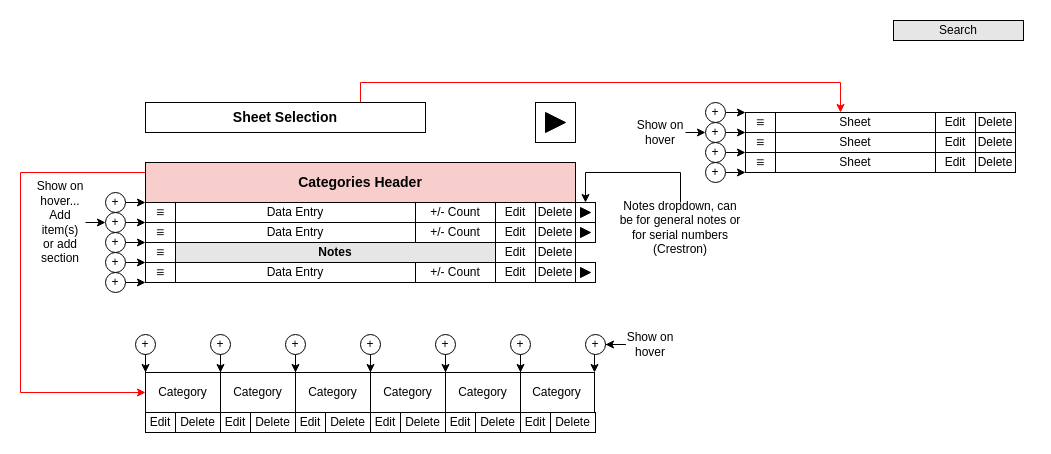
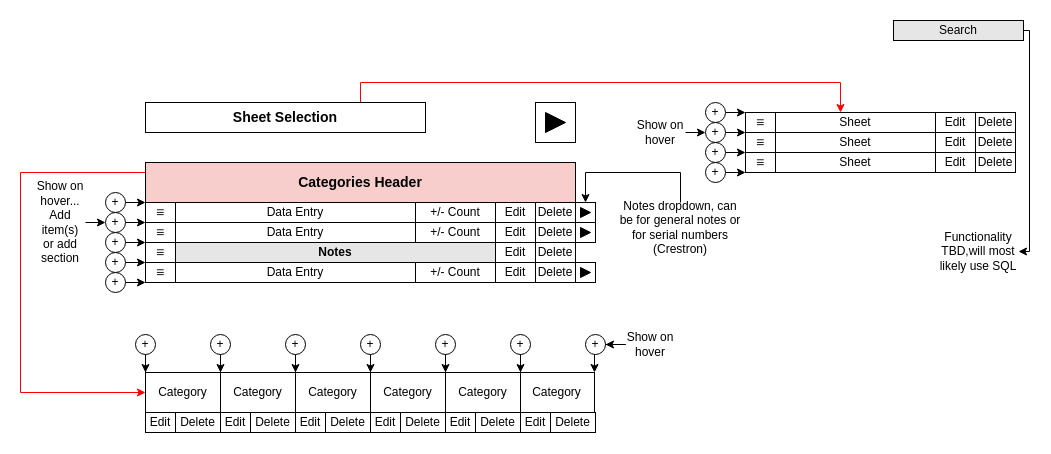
none -> (1030, 140)
none -> (979, 252)
